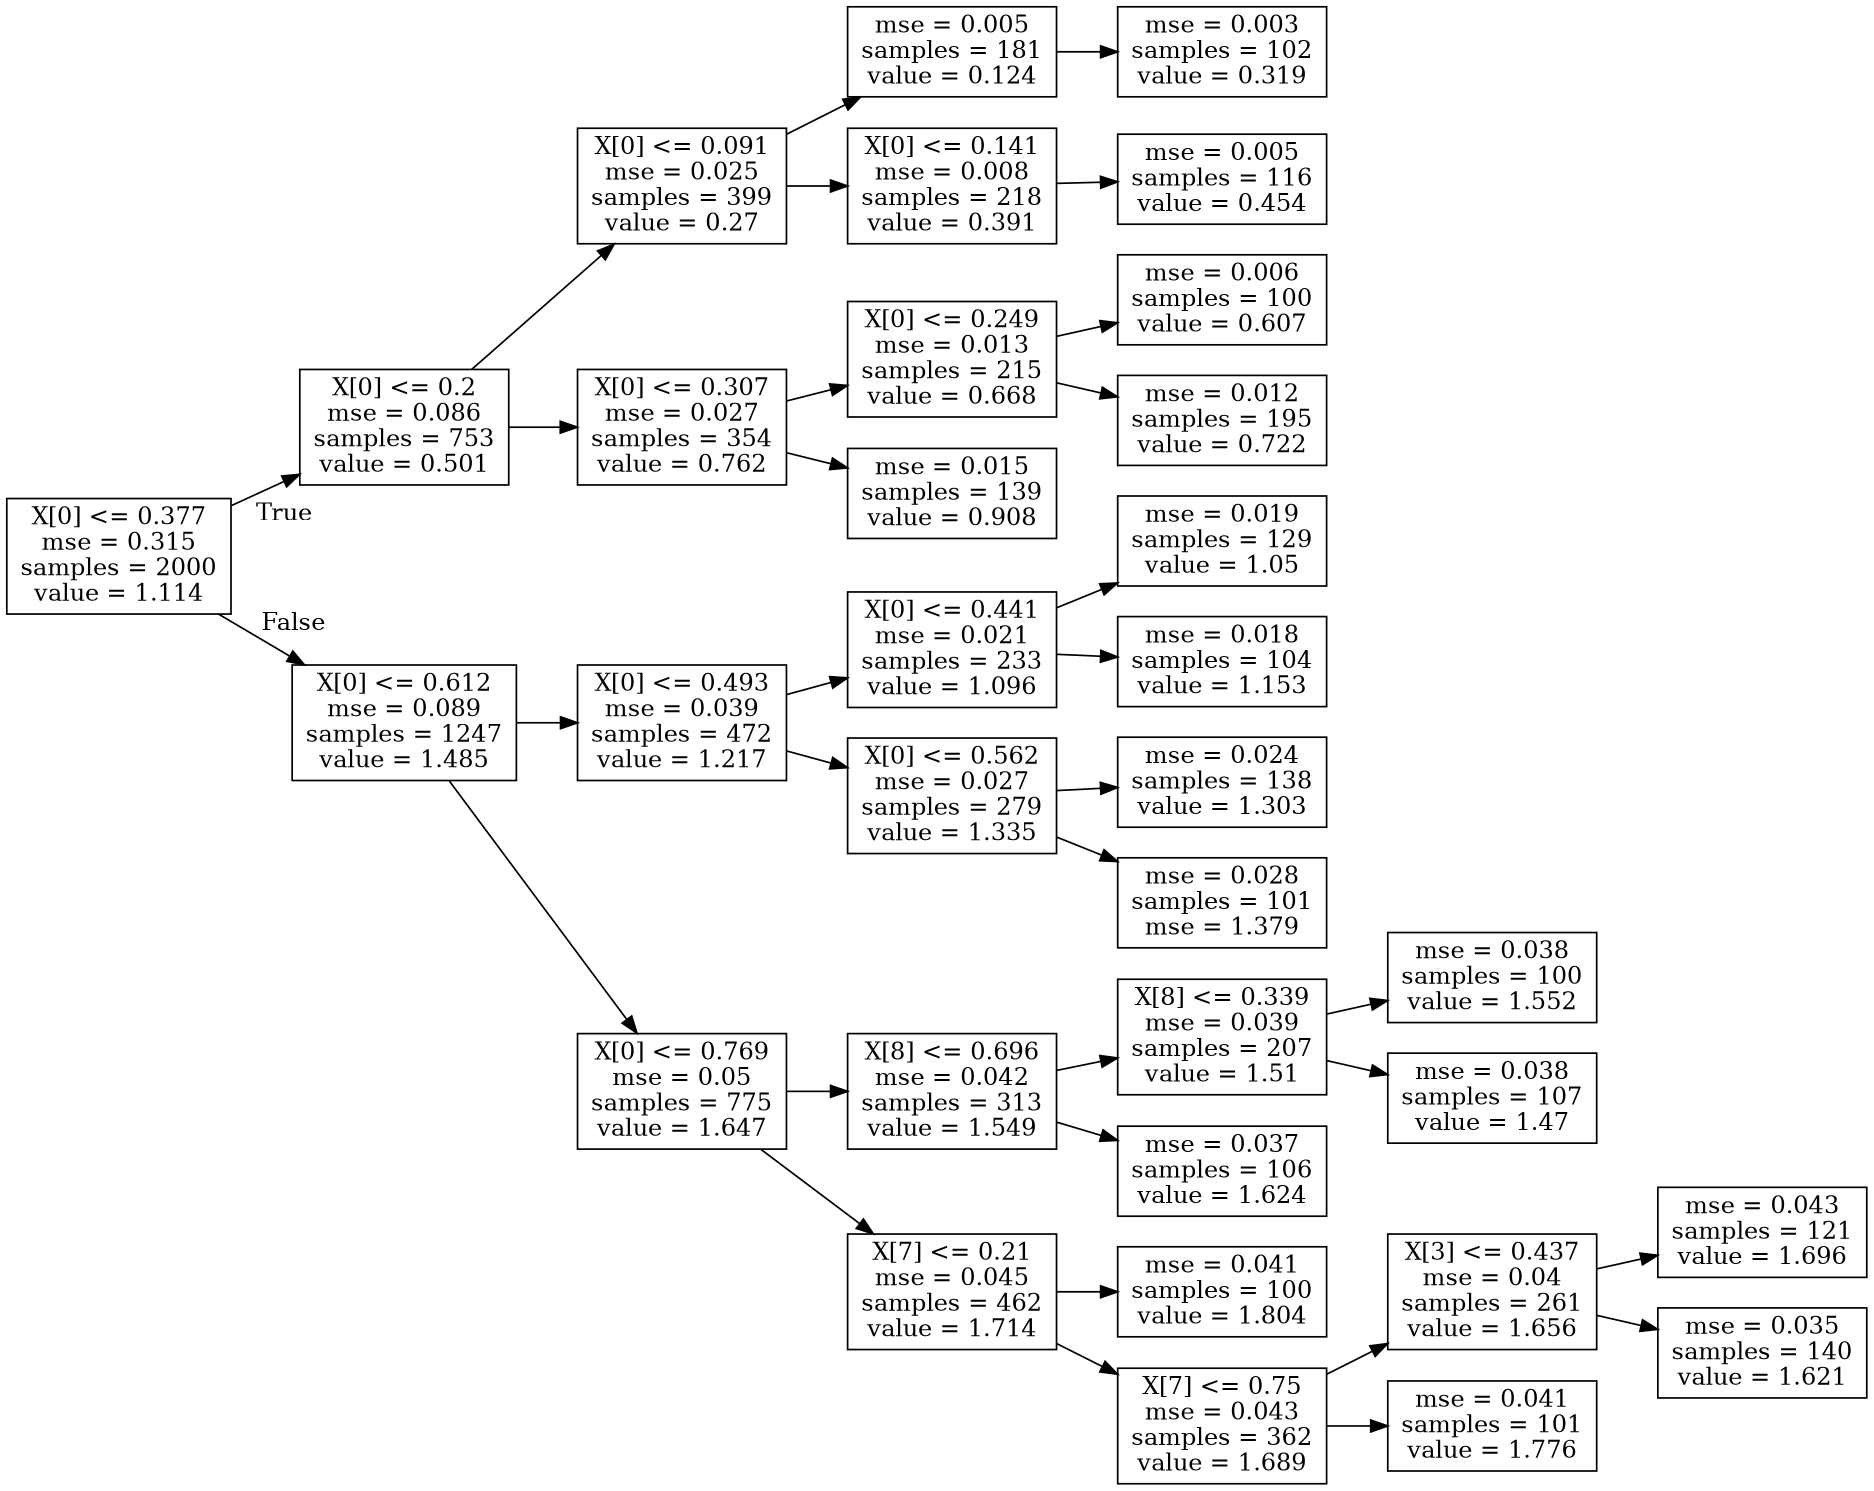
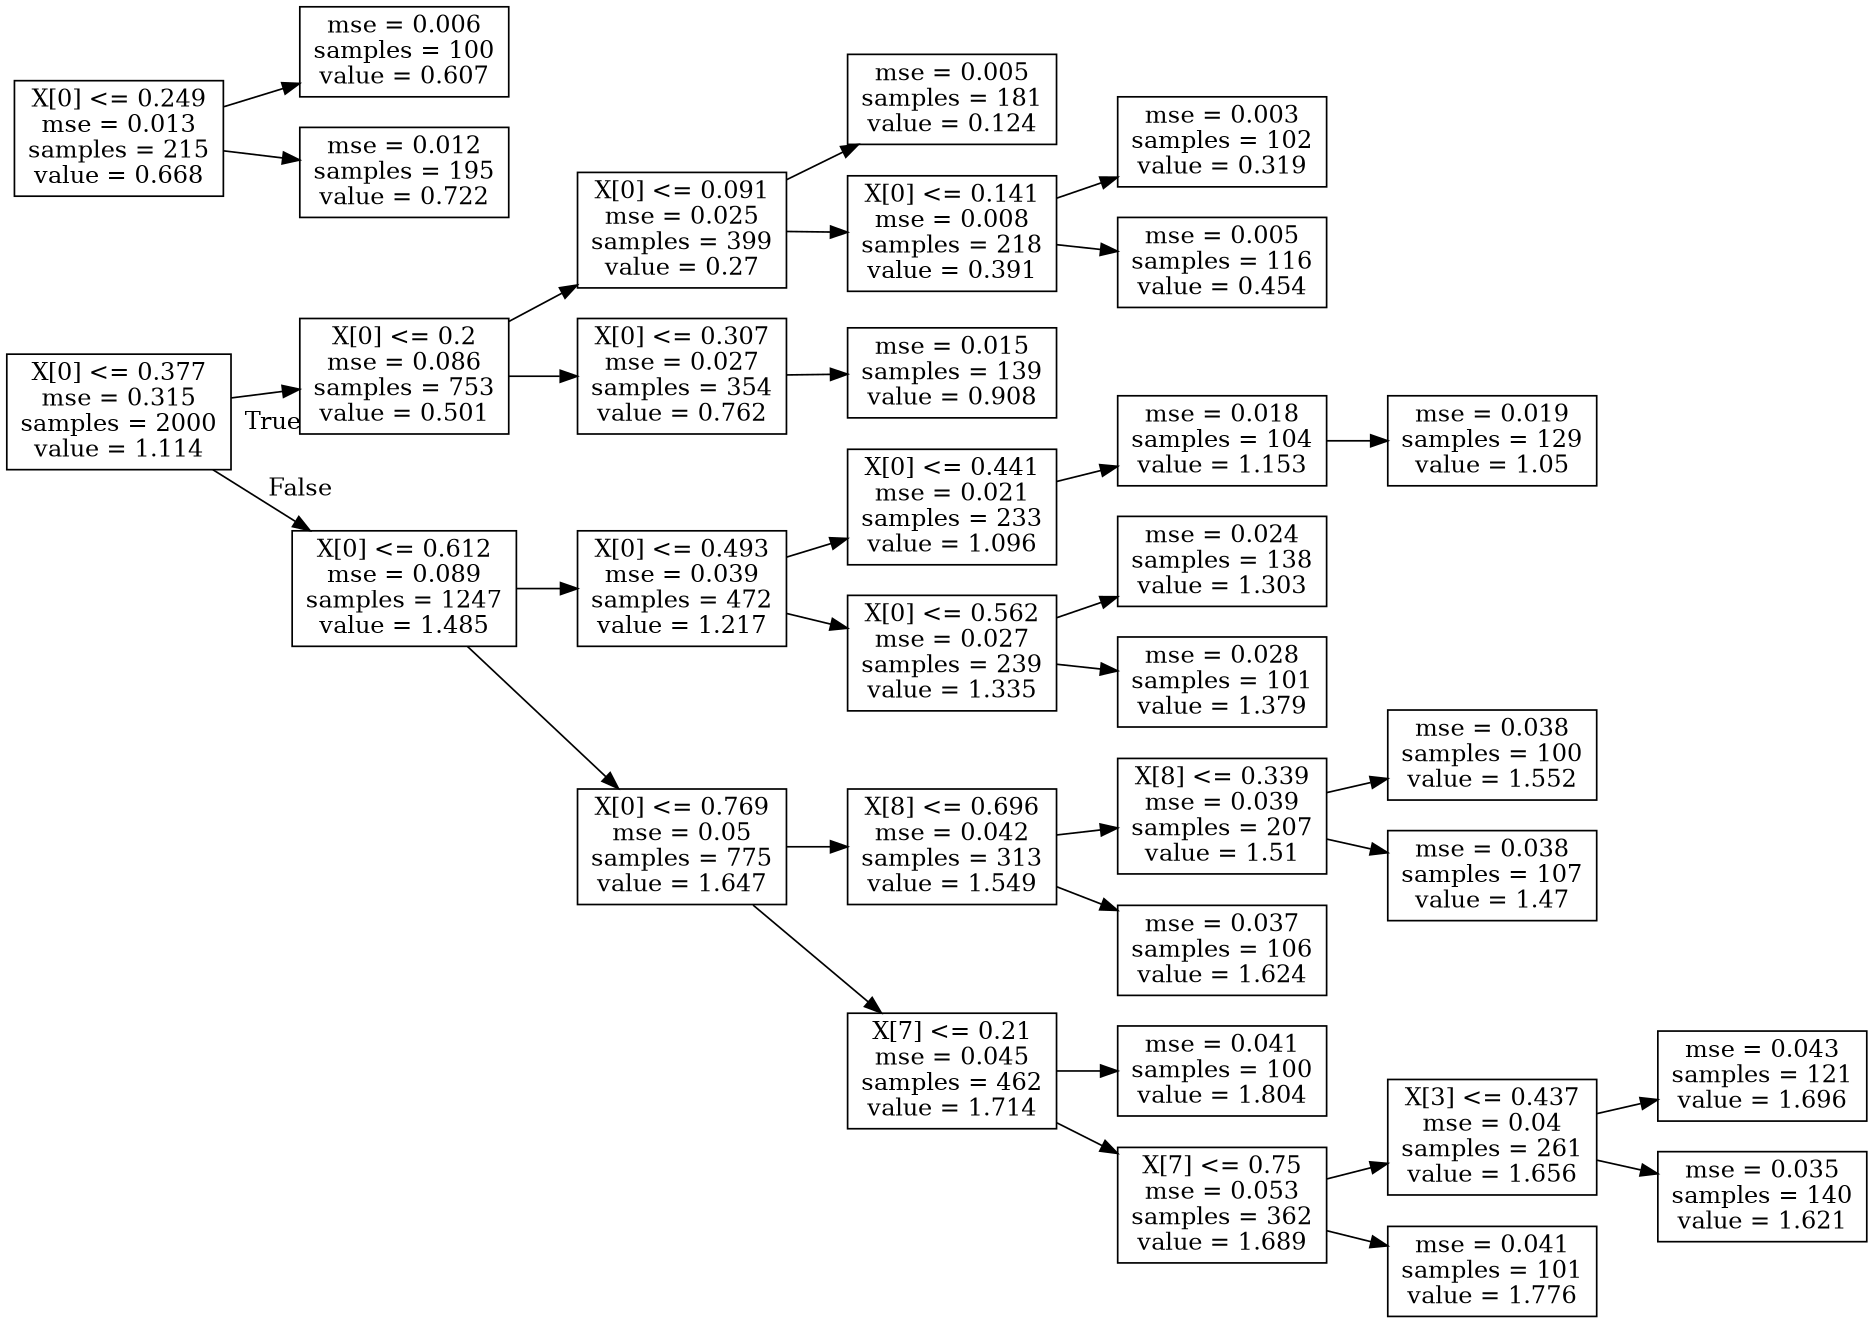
(1079, 52) -> (1079, 190)
(809, 395) -> none
(1079, 599) -> (1349, 441)
(952, 796) -> (952, 653)
(1222, 903) -> (1222, 682)
(1222, 1426) -> (1222, 1205)
